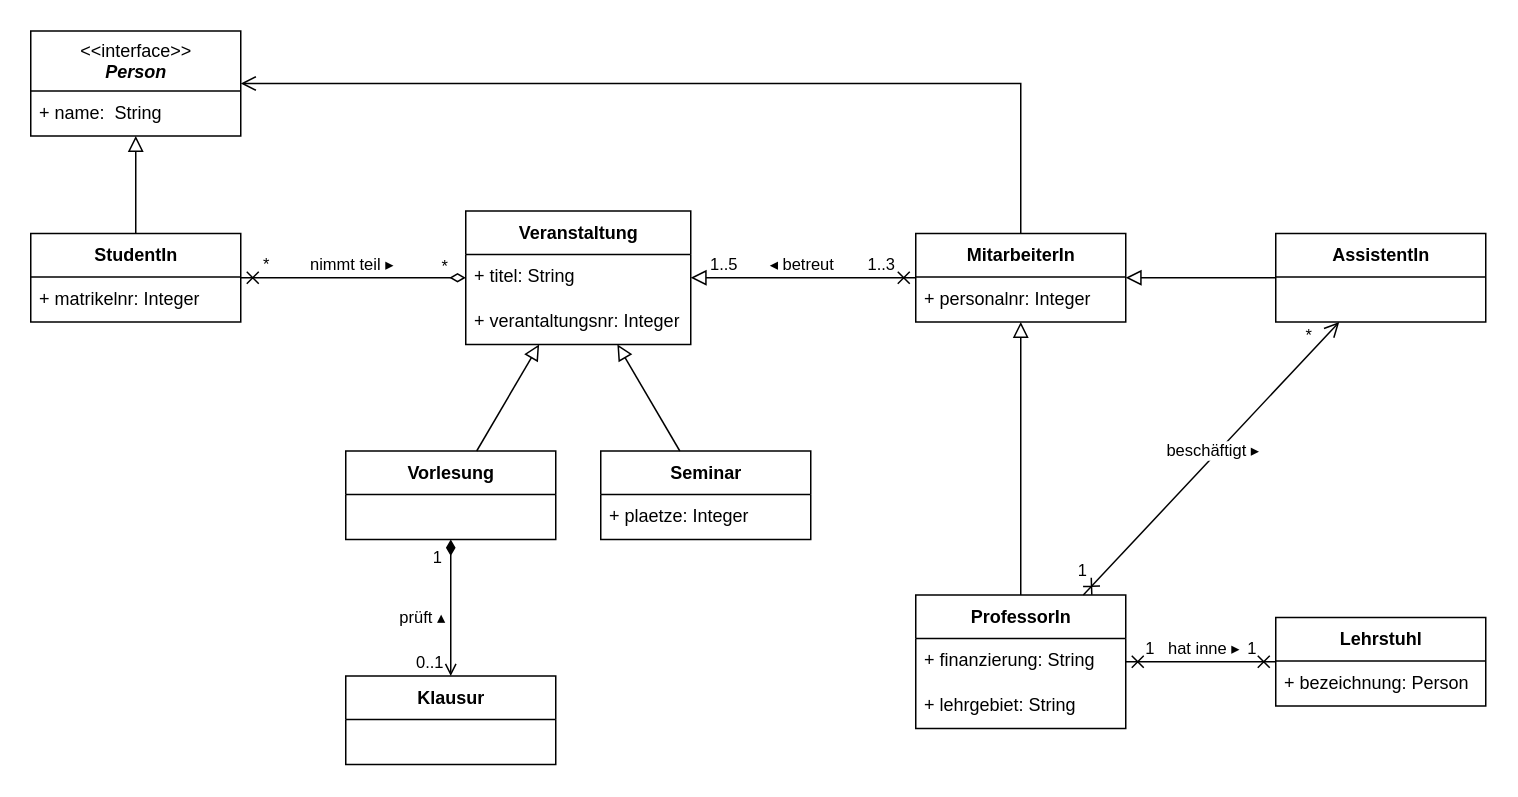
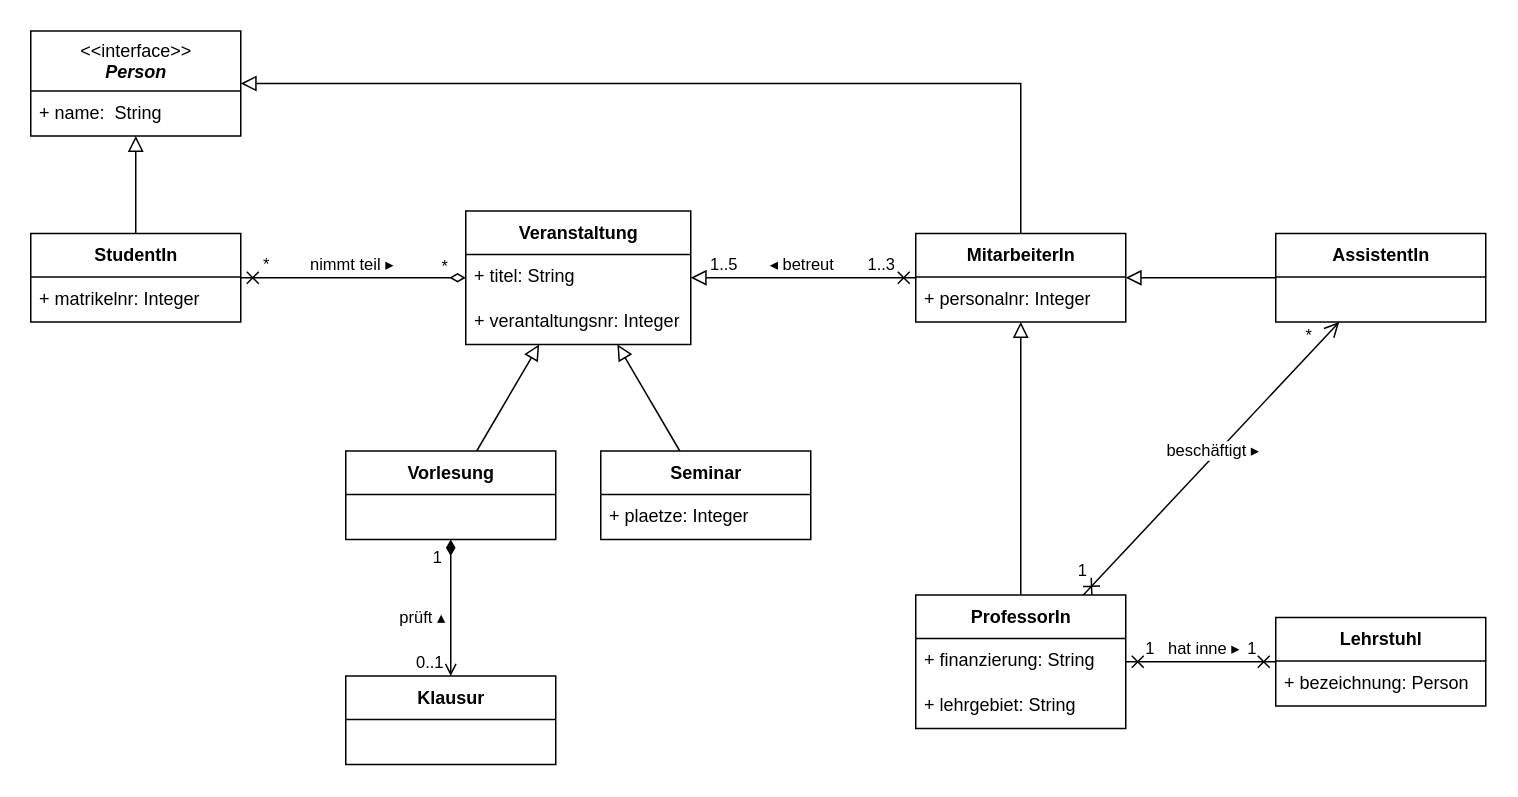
(251, 83) -> (257, 83)
